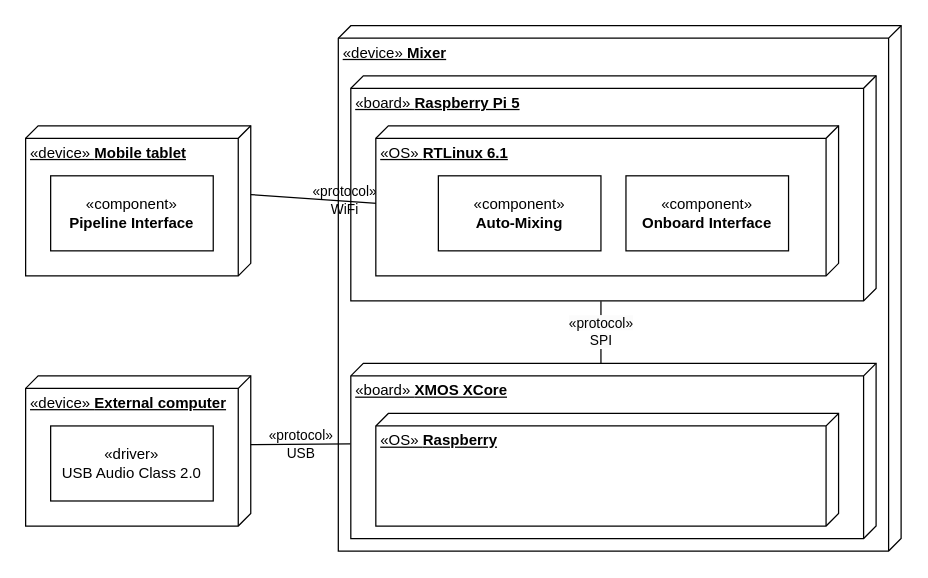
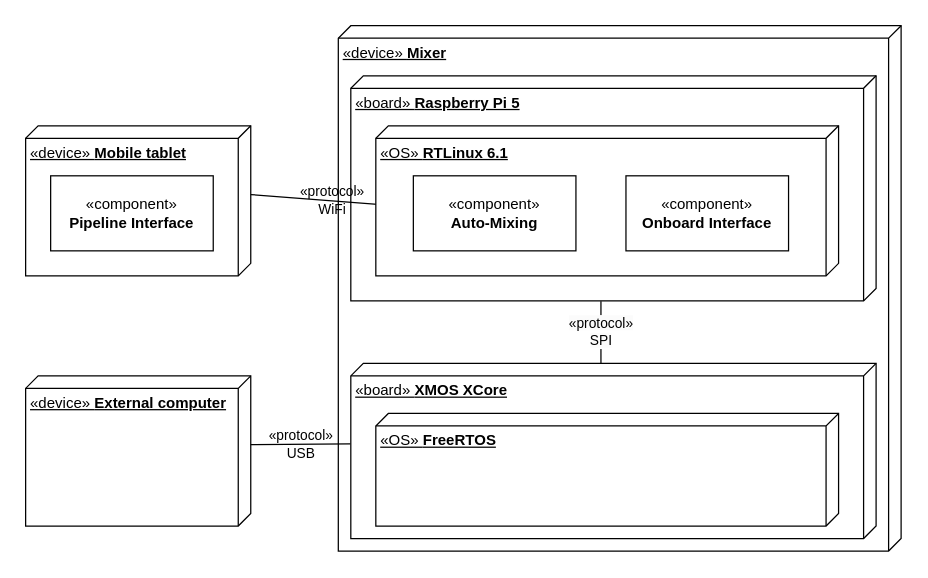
(519, 213) -> (494, 213)
(437, 441) -> (433, 441)
(132, 463) -> none
